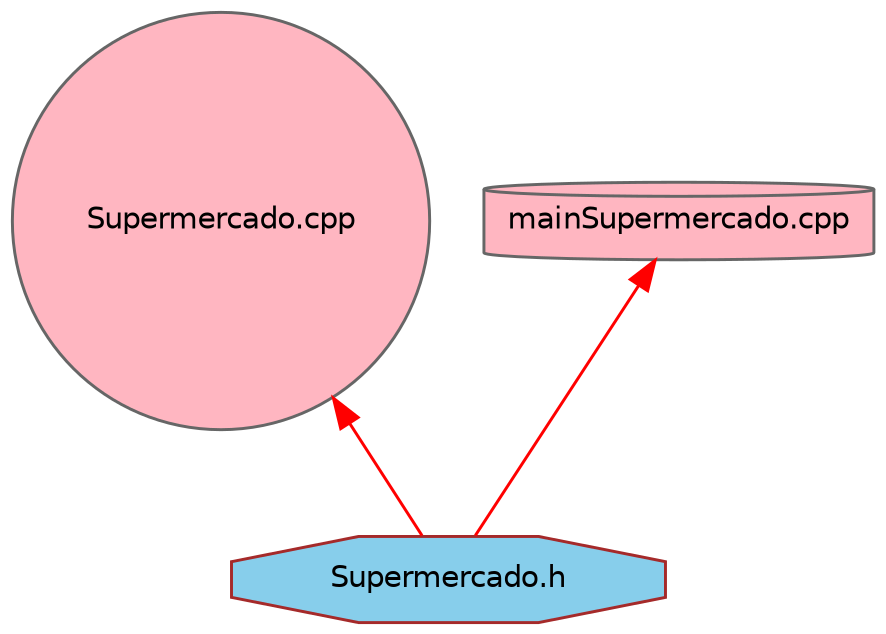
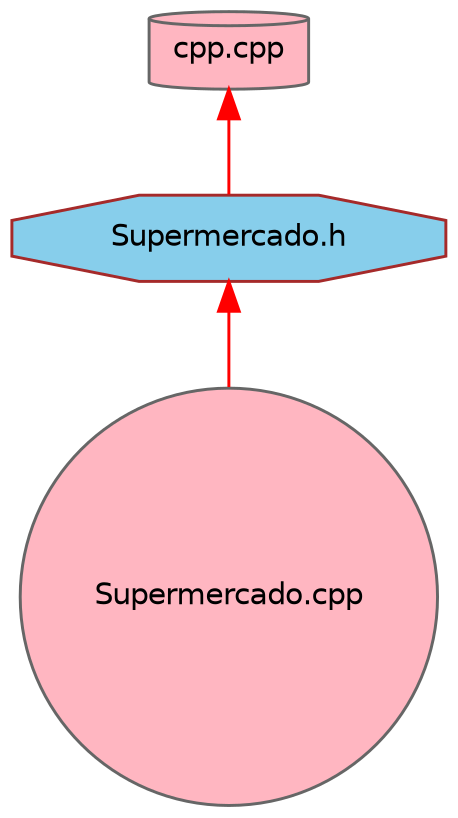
(679, 221) -> (229, 50)
(386, 479) -> (229, 349)
